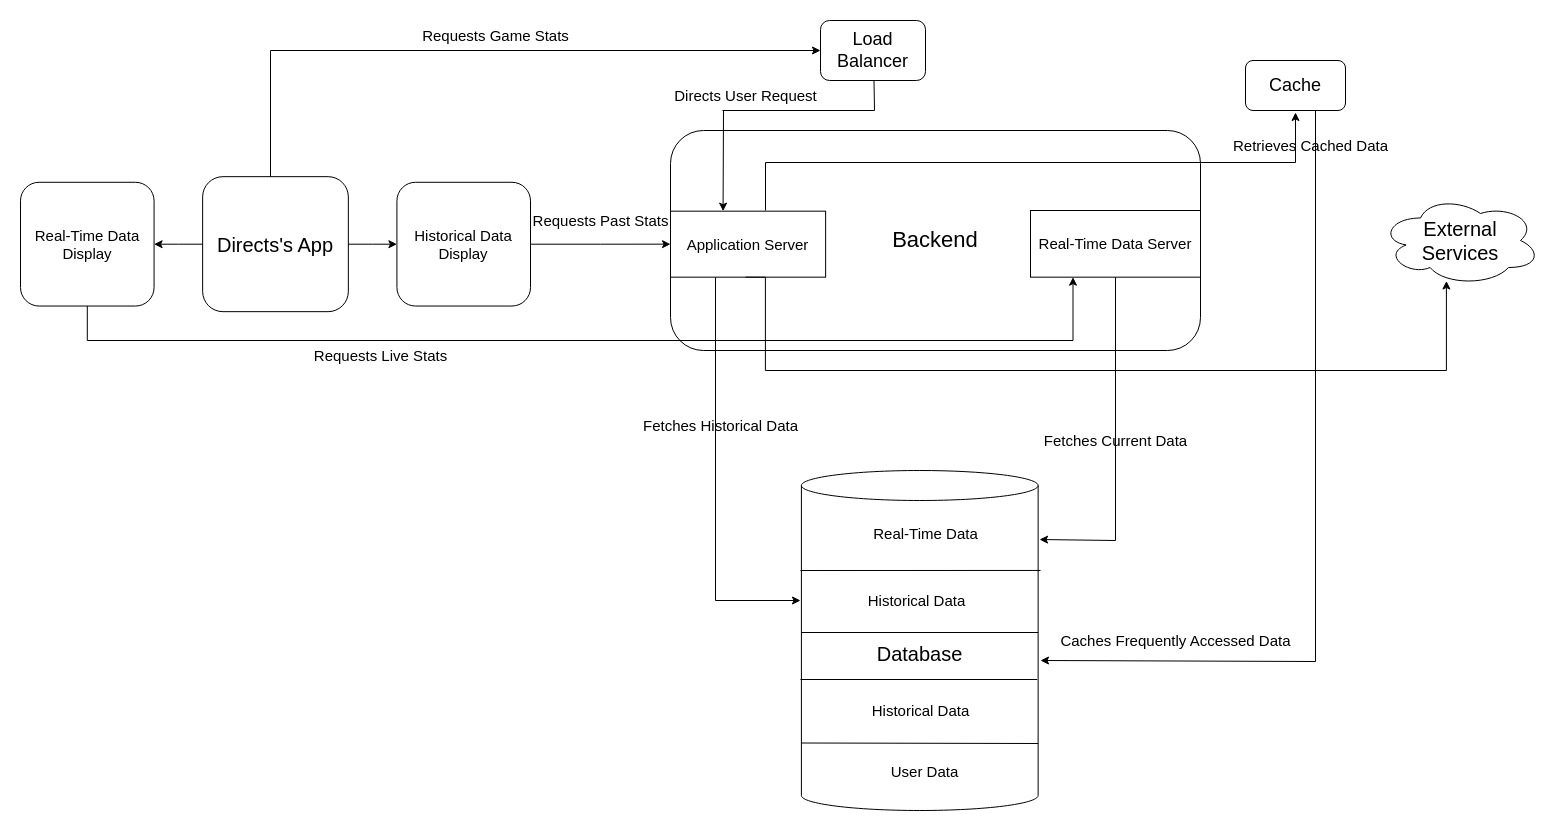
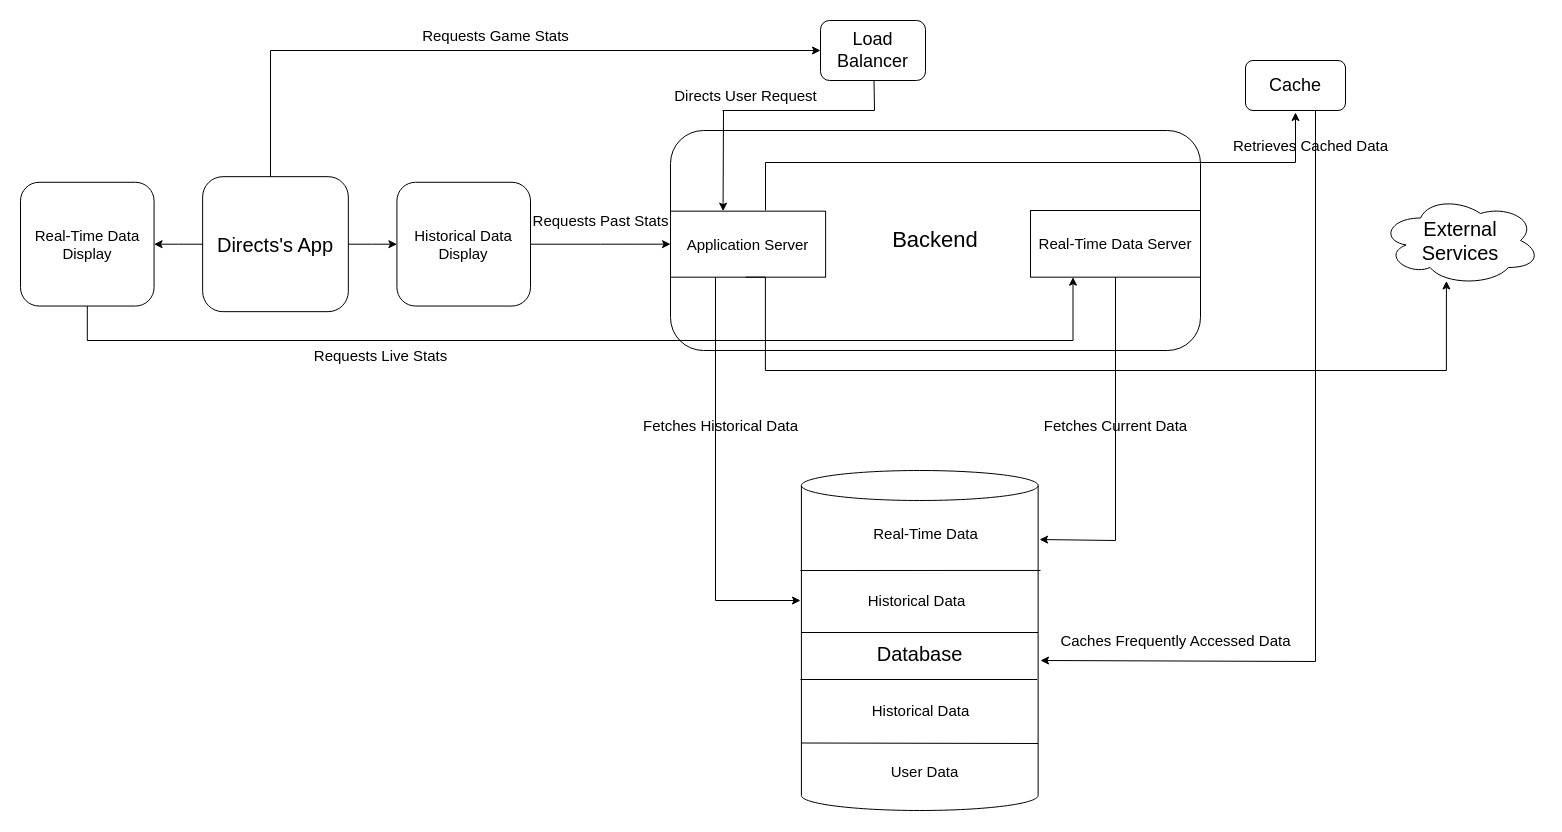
(1116, 441) -> (1116, 426)
